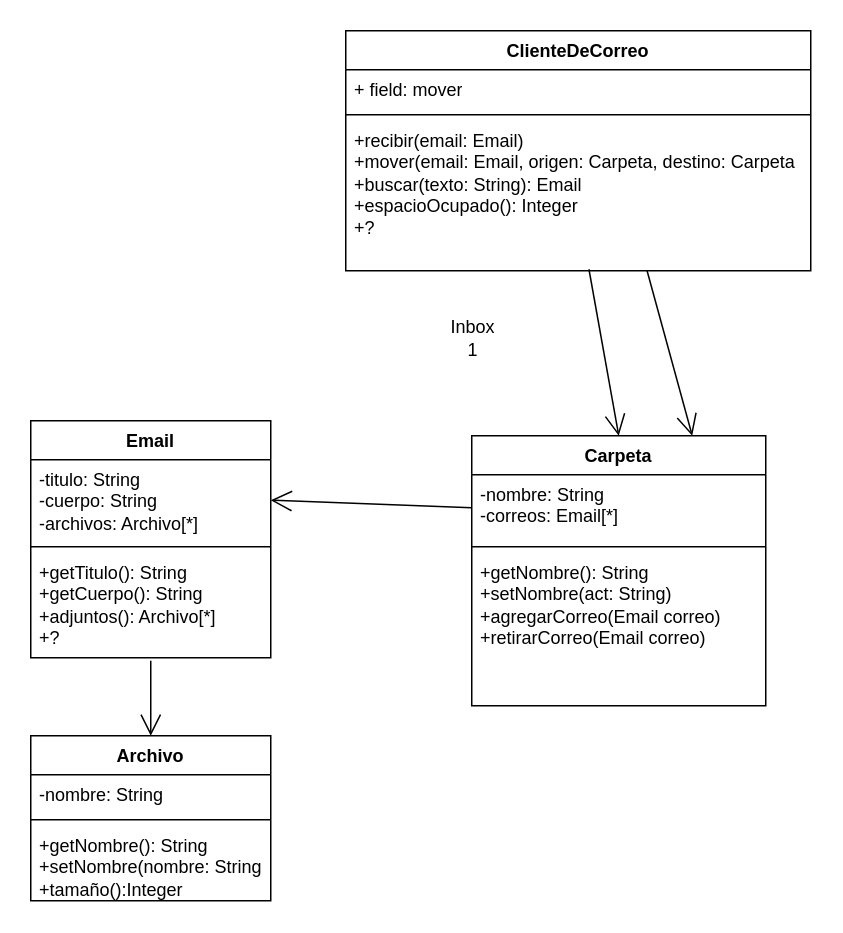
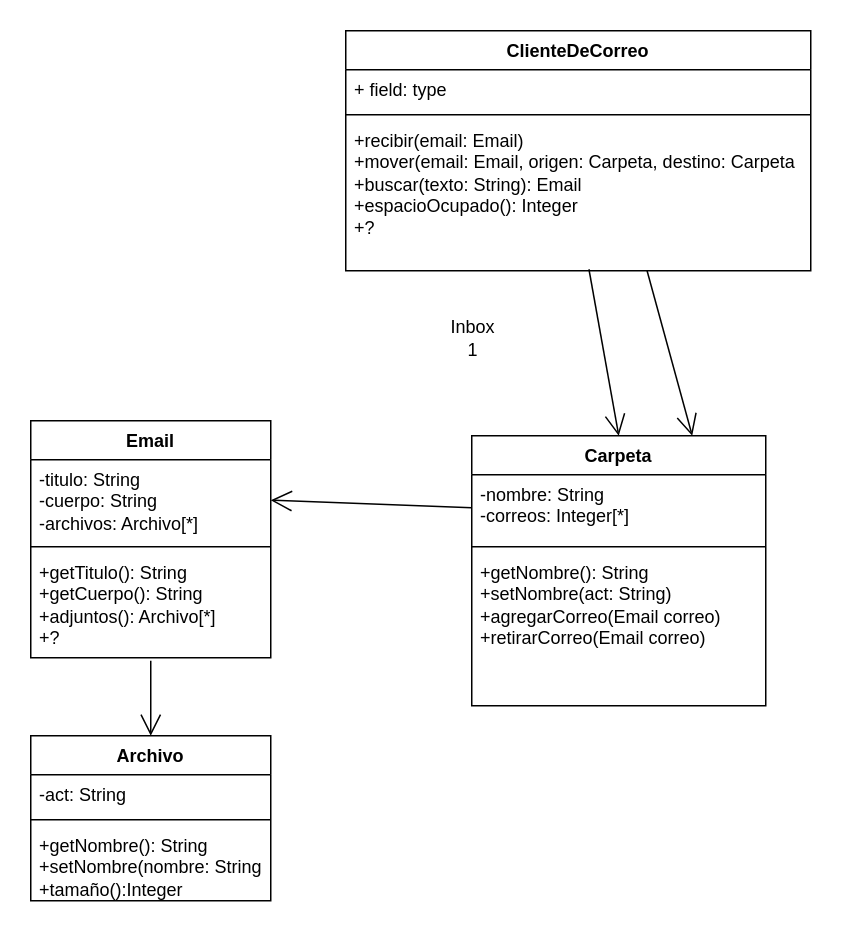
(414, 91) -> (409, 91)
(562, 507) -> (577, 507)
(108, 796) -> (93, 796)
